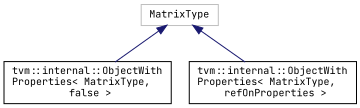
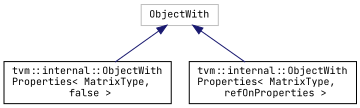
(180, 15) -> (180, 15)
